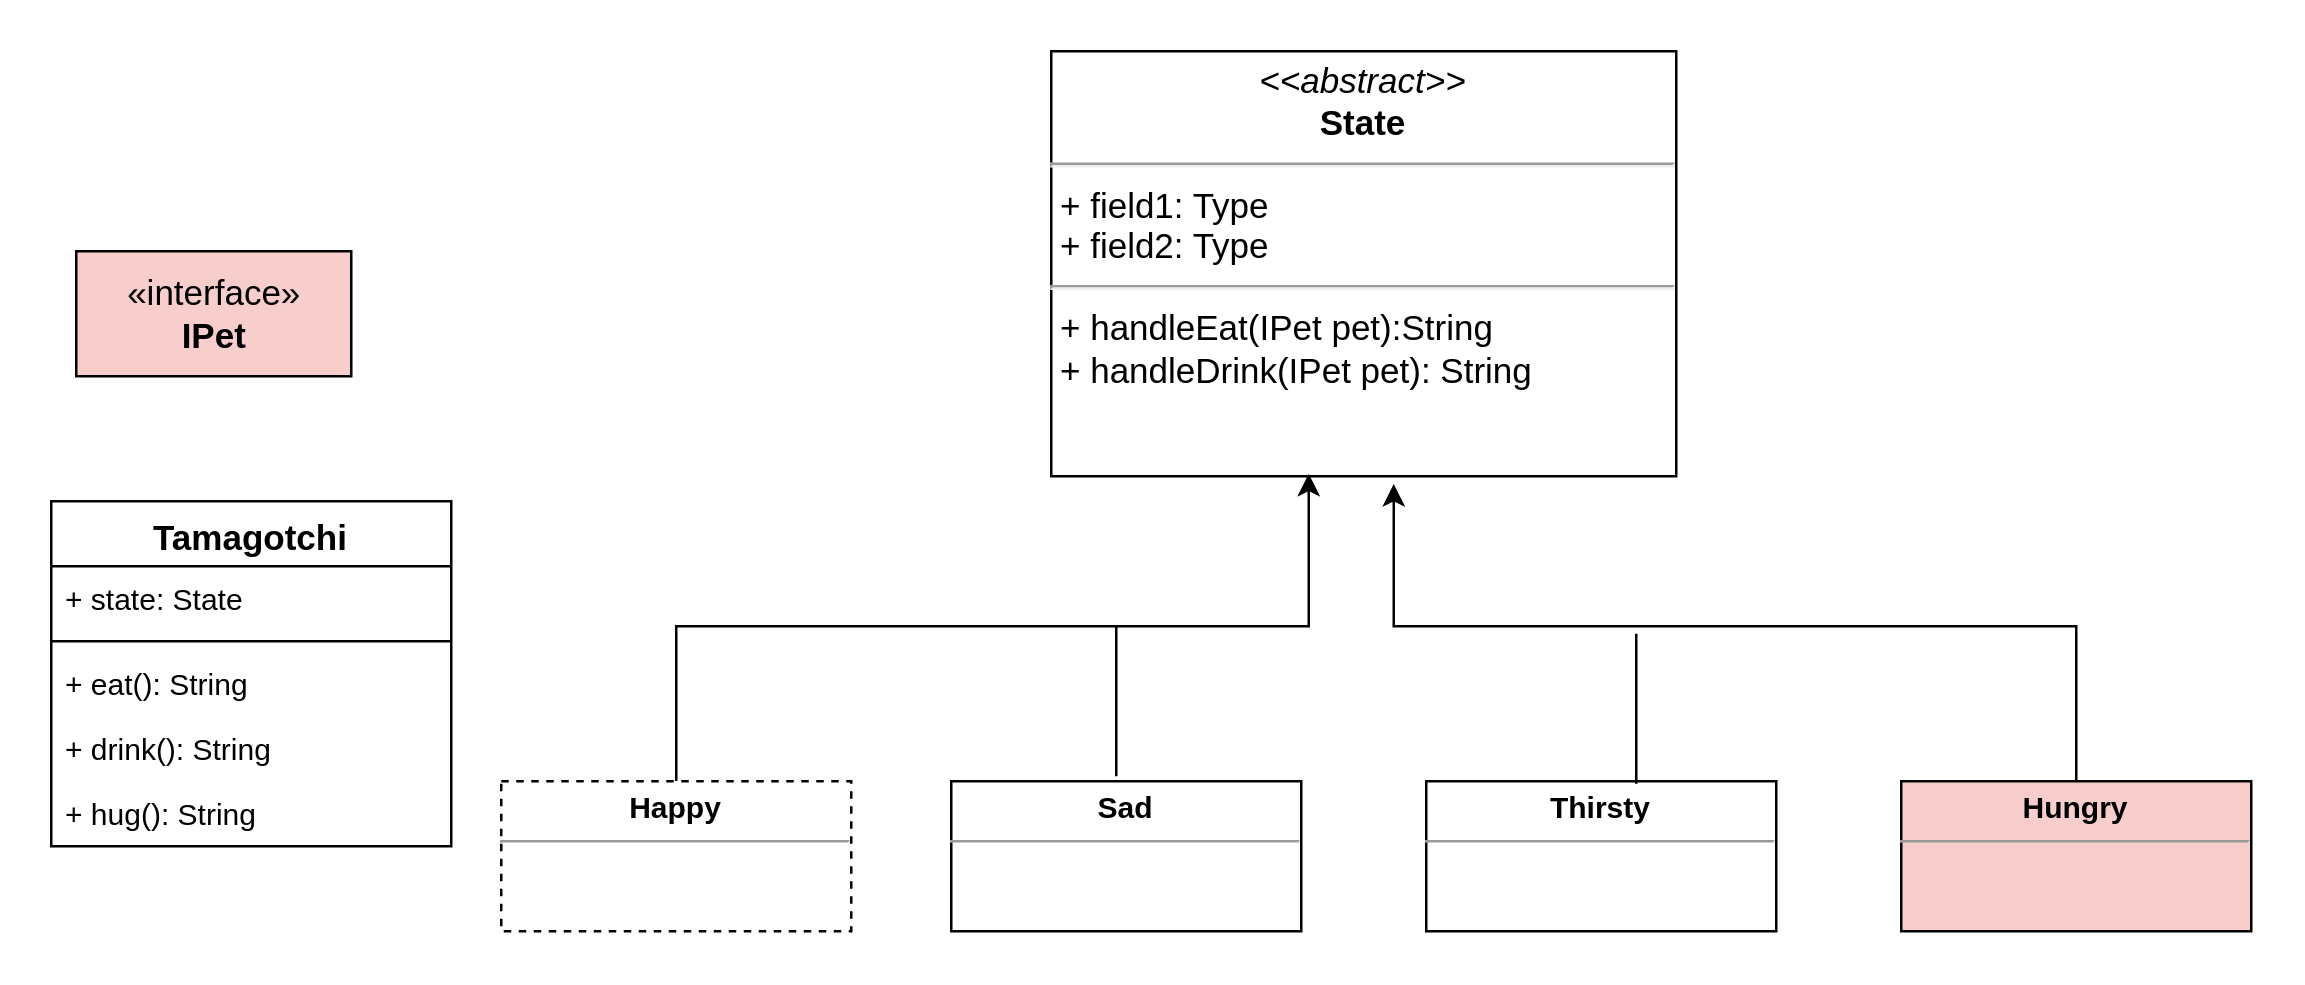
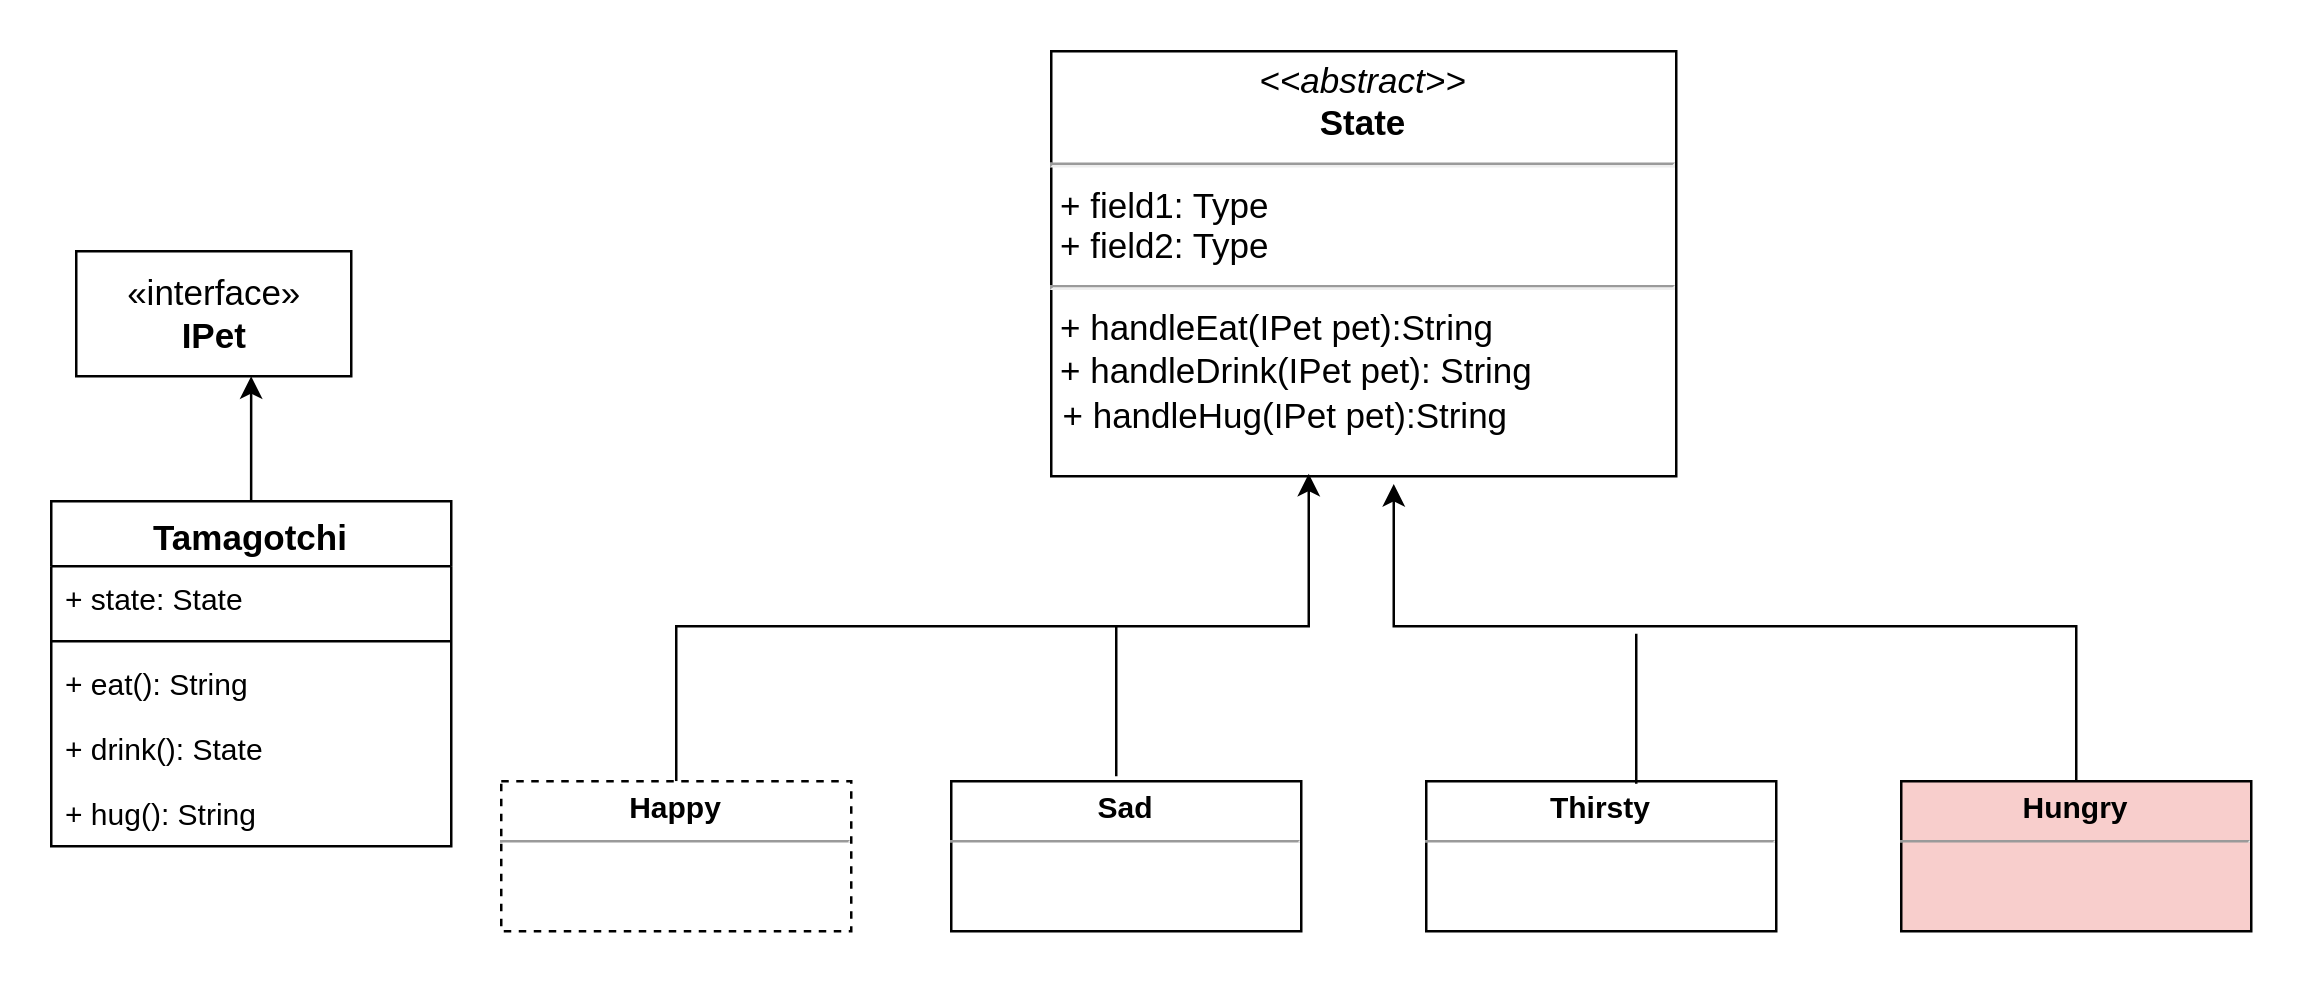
(214, 314) -> (214, 314)
none -> (1346, 416)
none -> (251, 447)
(188, 750) -> (184, 750)
